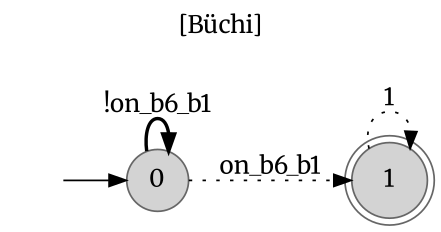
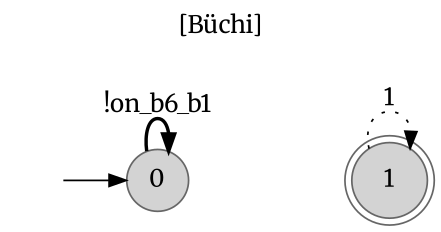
(261, 180) -> none
